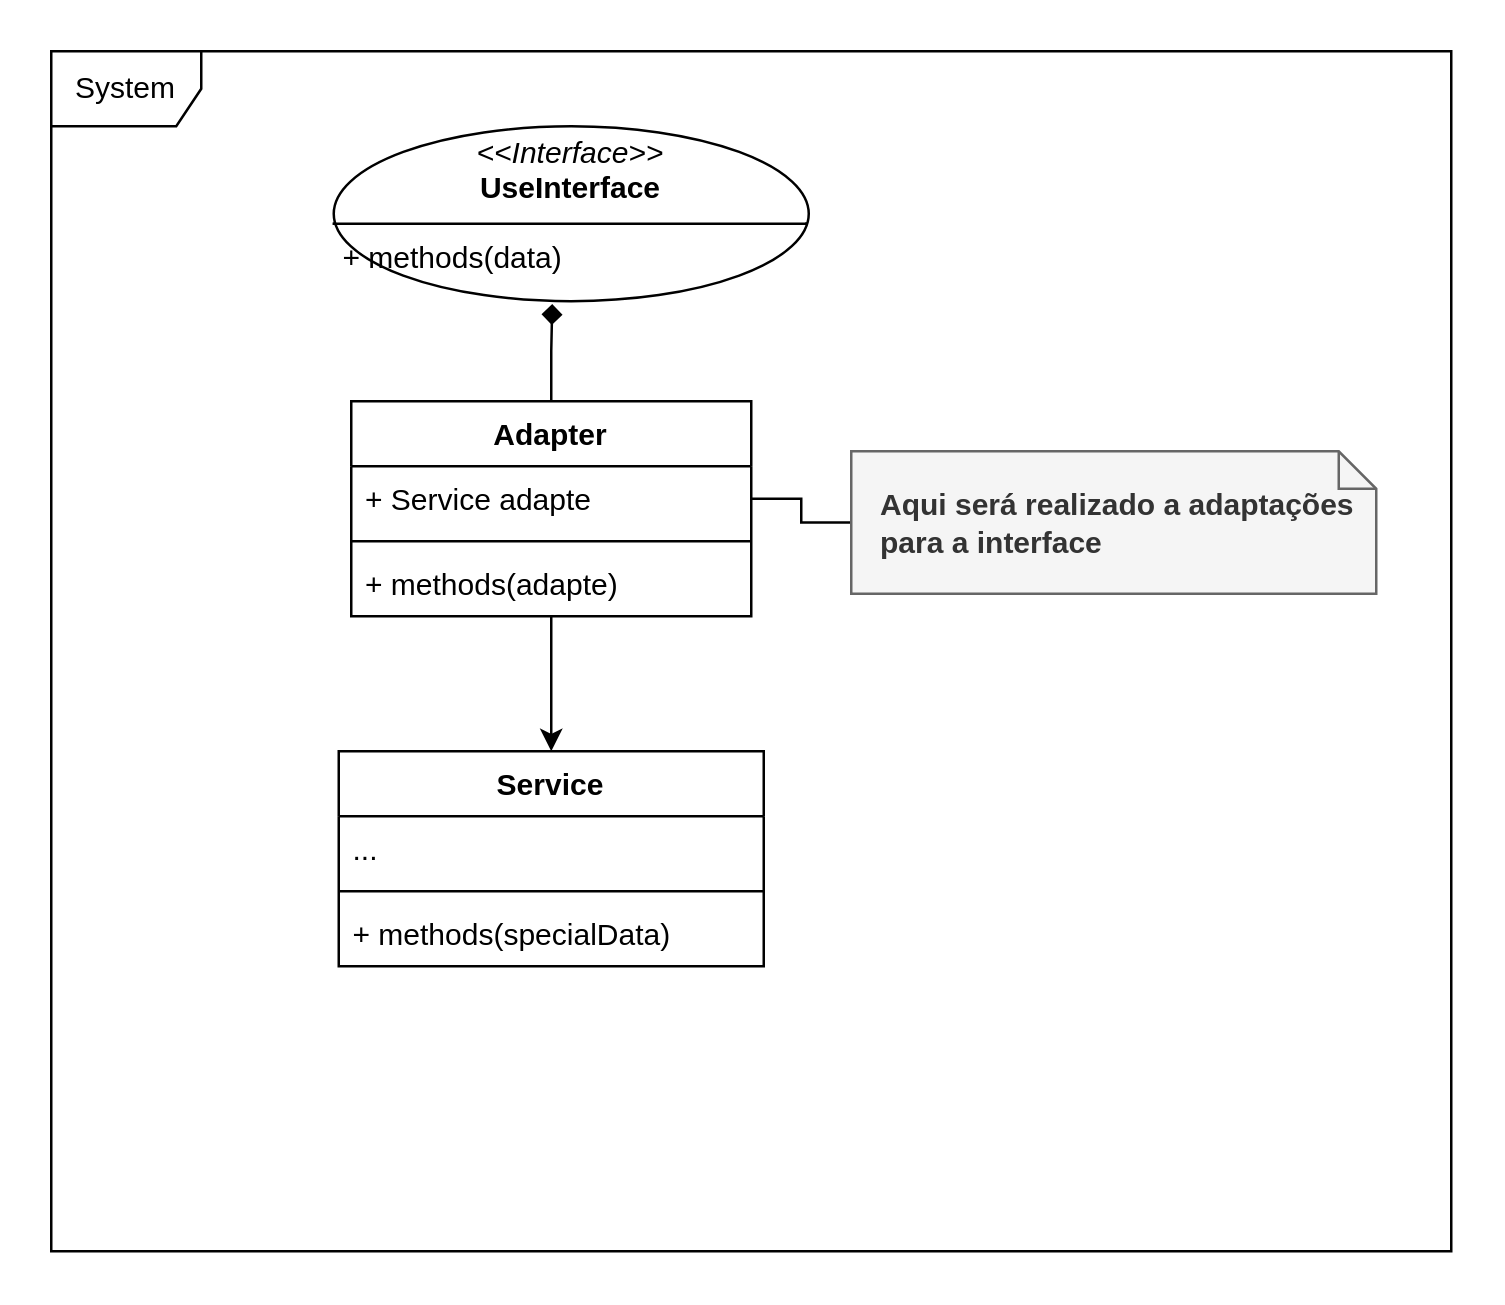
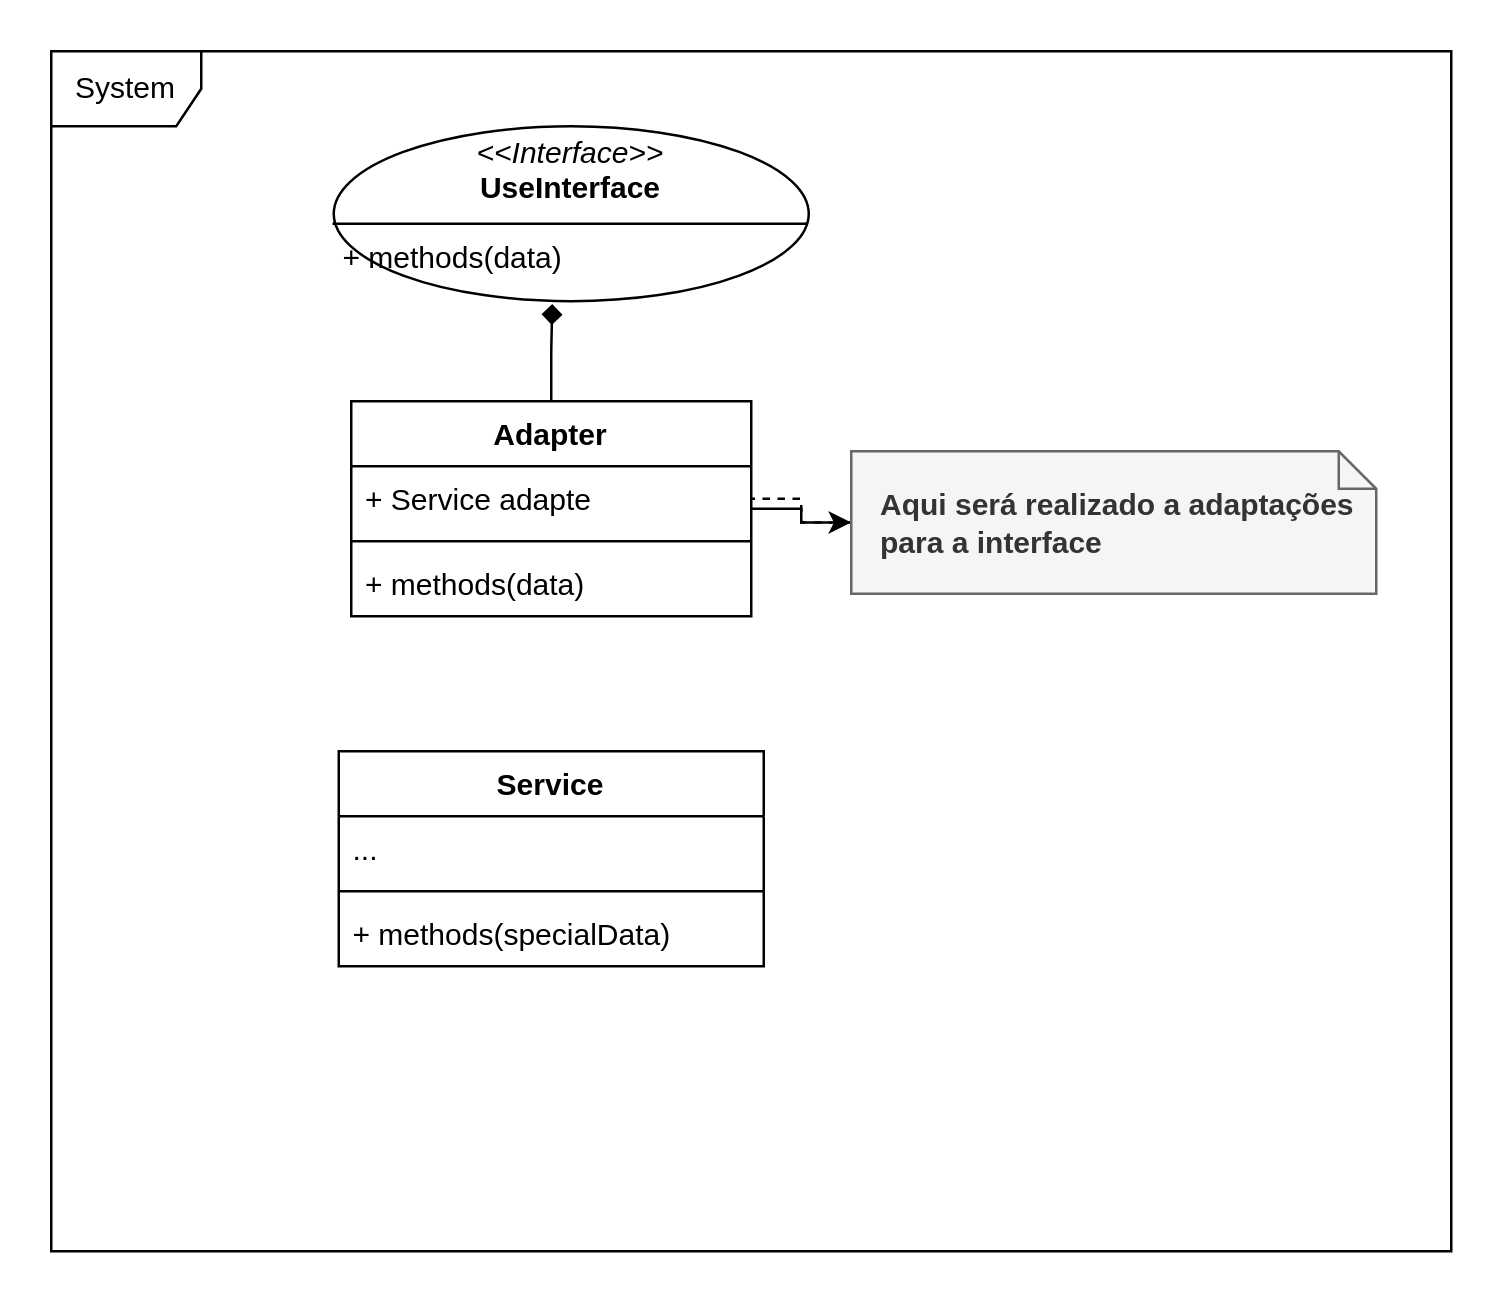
(783, 499) -> (783, 499)
(505, 587) -> (488, 587)
(551, 678) -> (775, 509)
